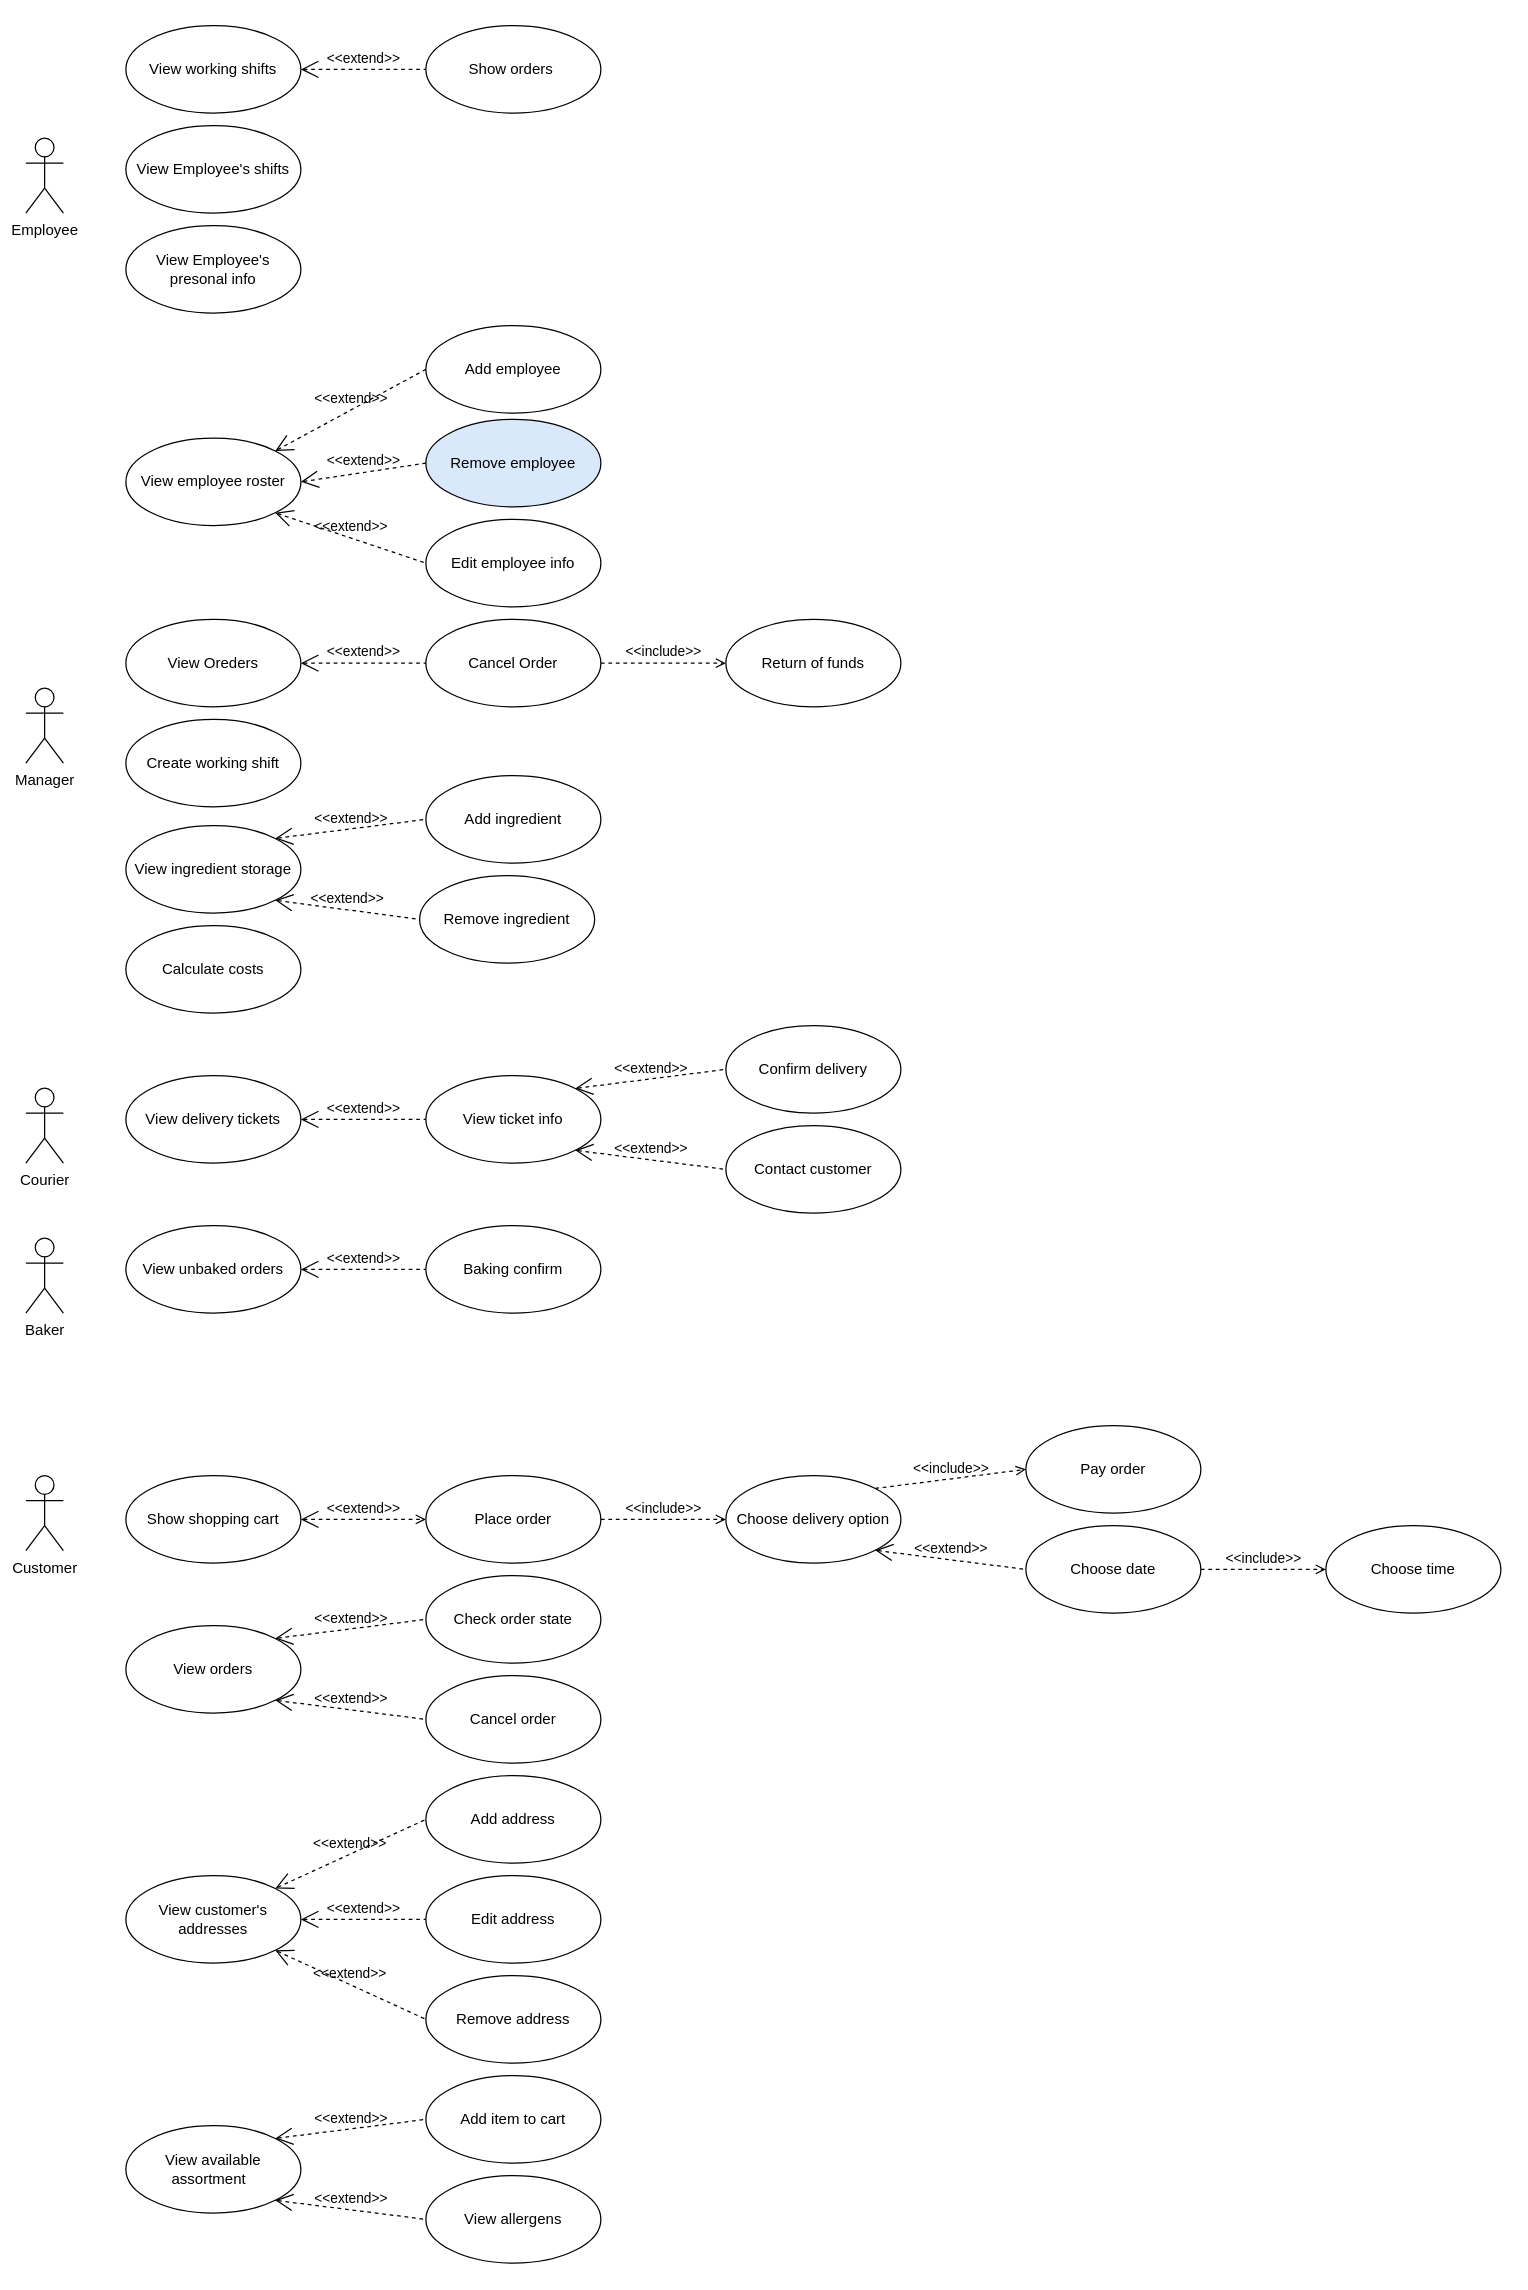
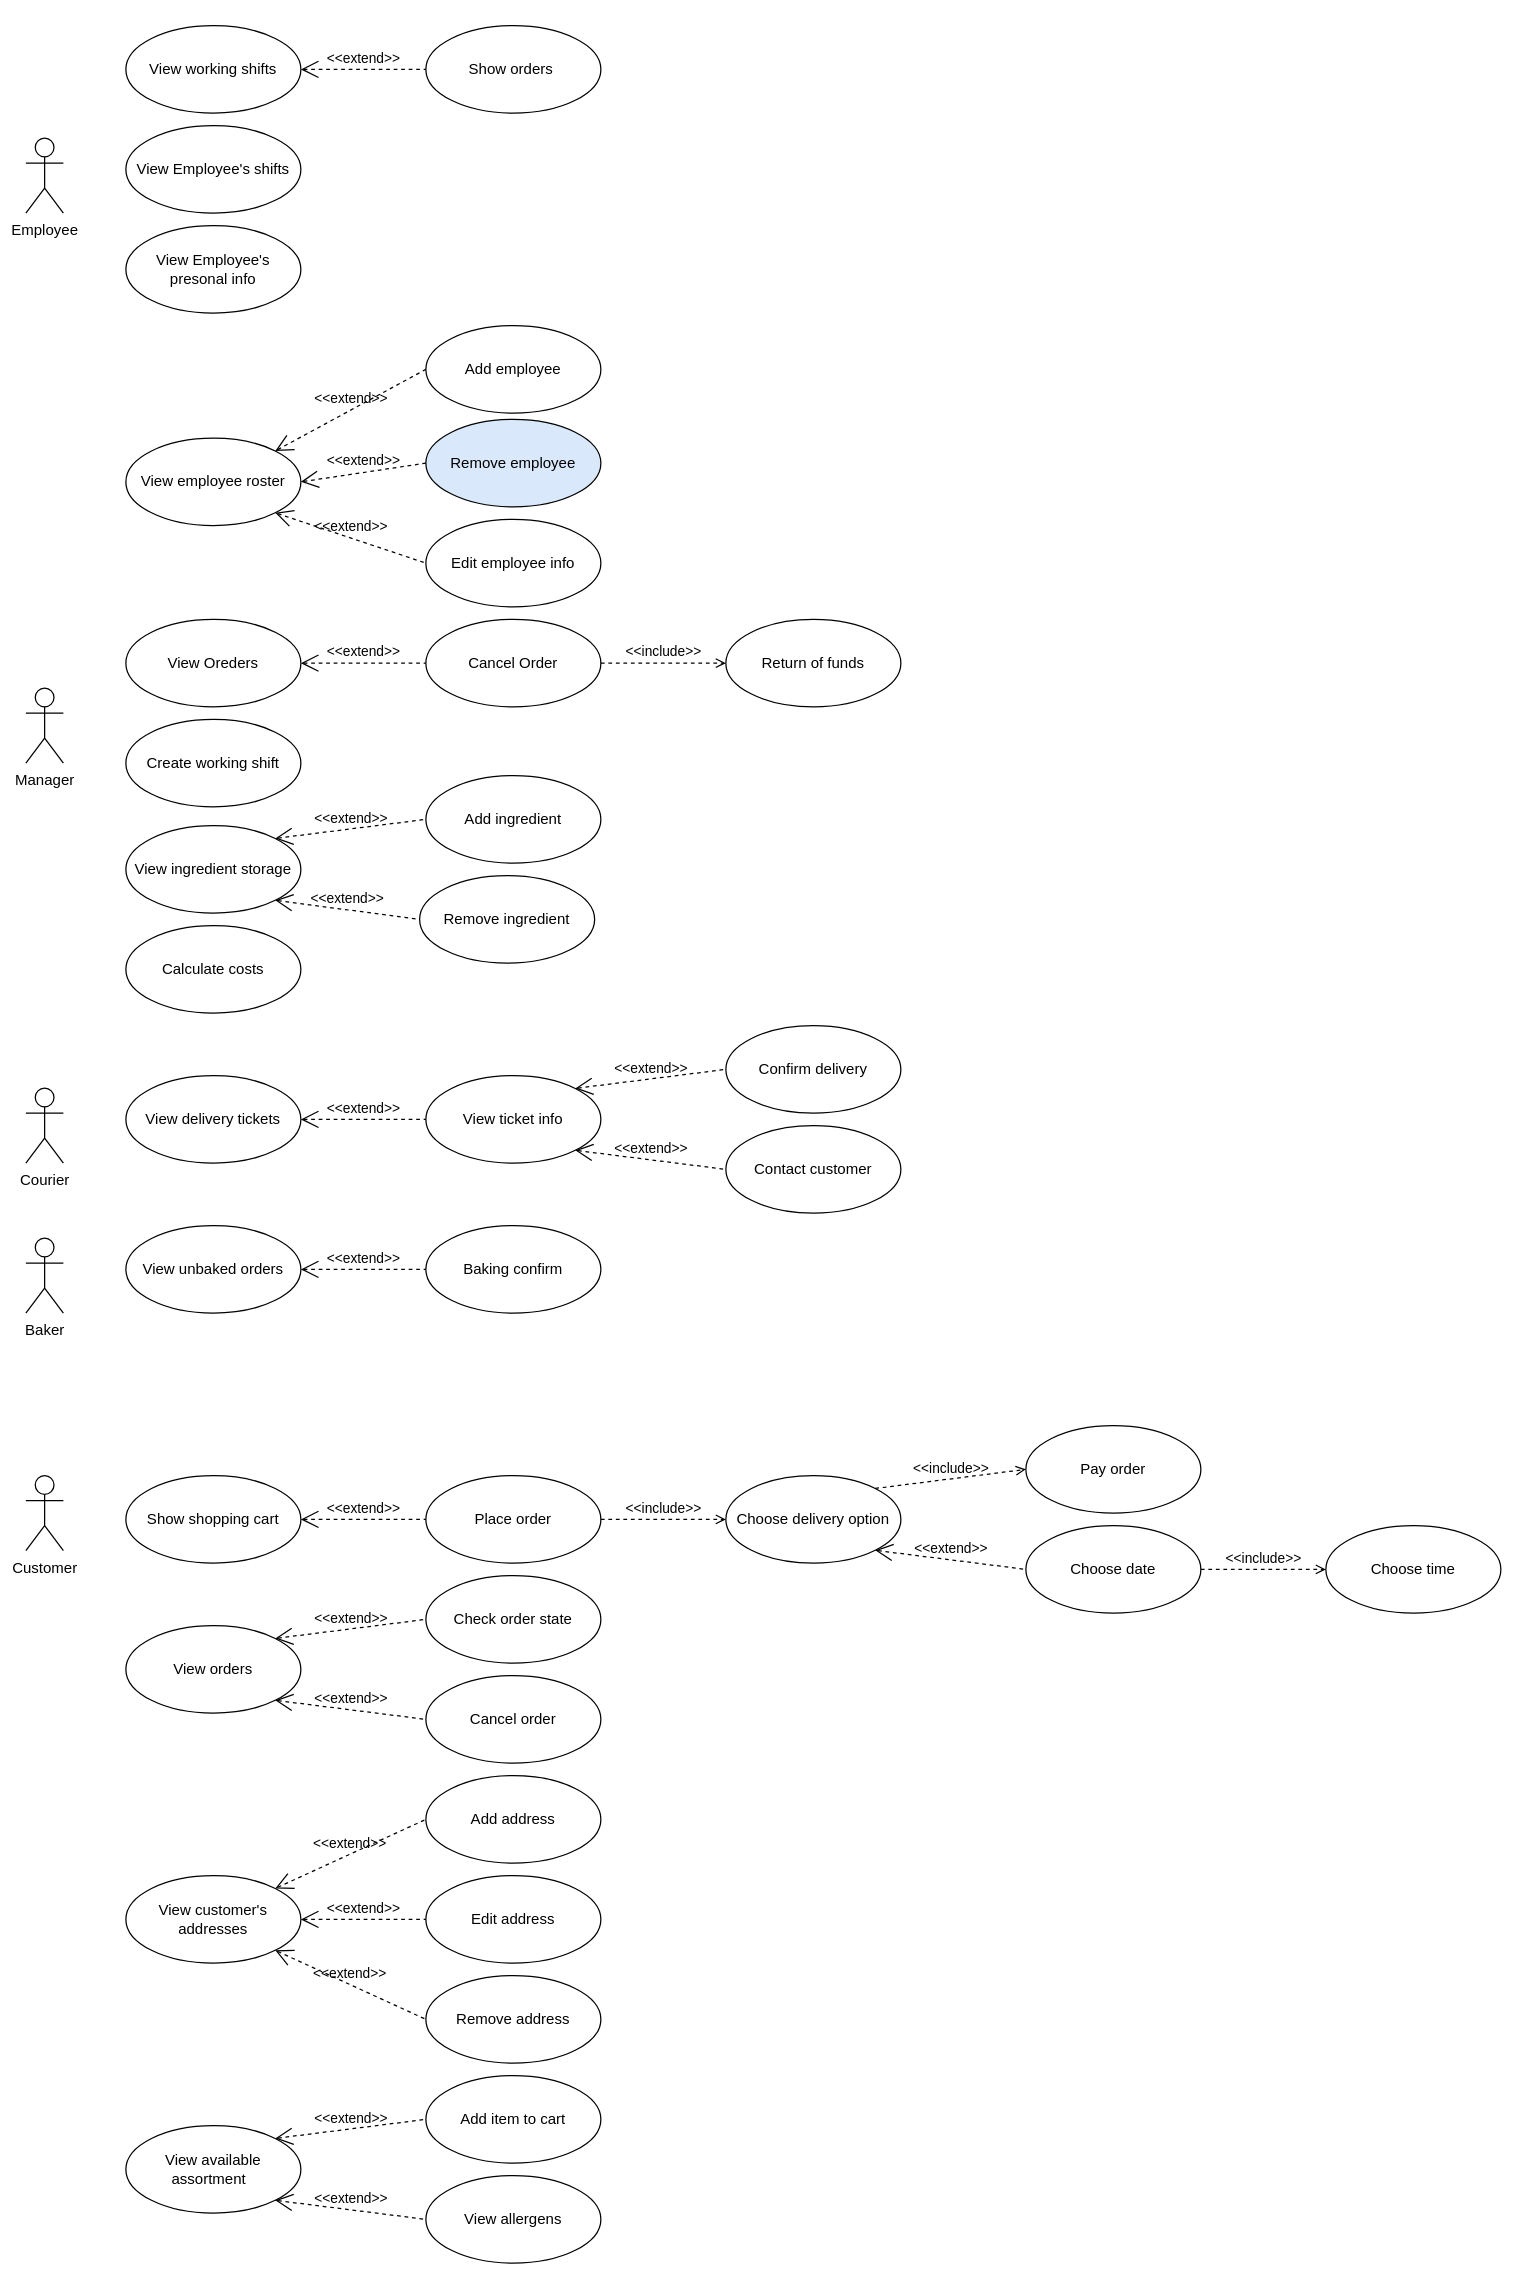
(420, 1519) -> (421, 1519)
